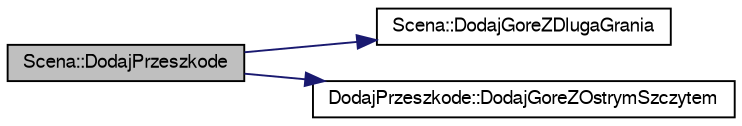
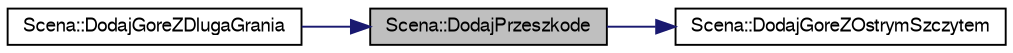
(301, 47) -> (326, 27)
(524, 99) -> (841, 27)
